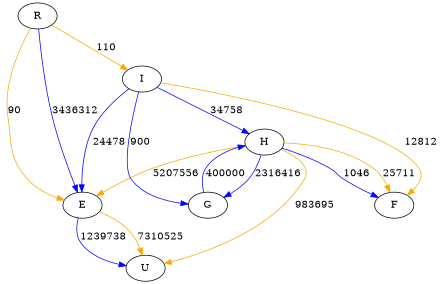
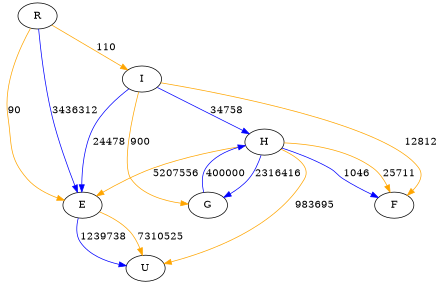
(127, 164) -> (127, 164)
